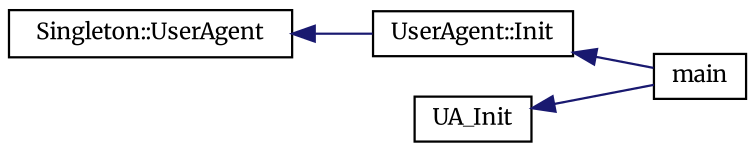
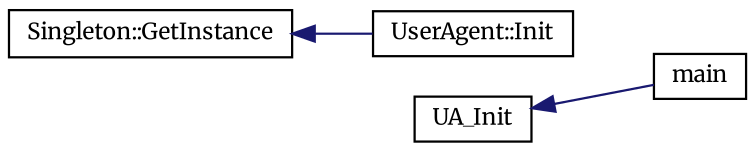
(151, 34) -> (151, 34)
(625, 62) -> none
